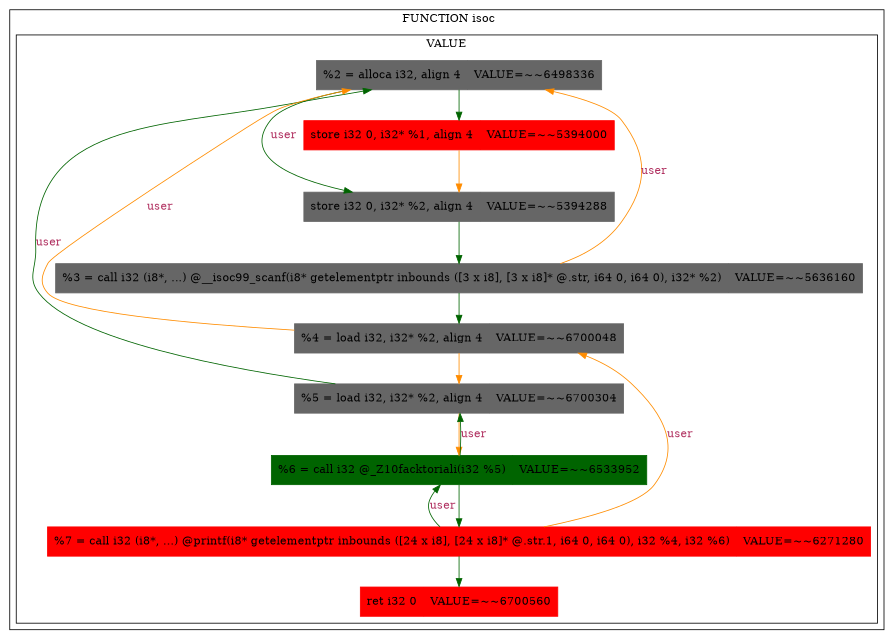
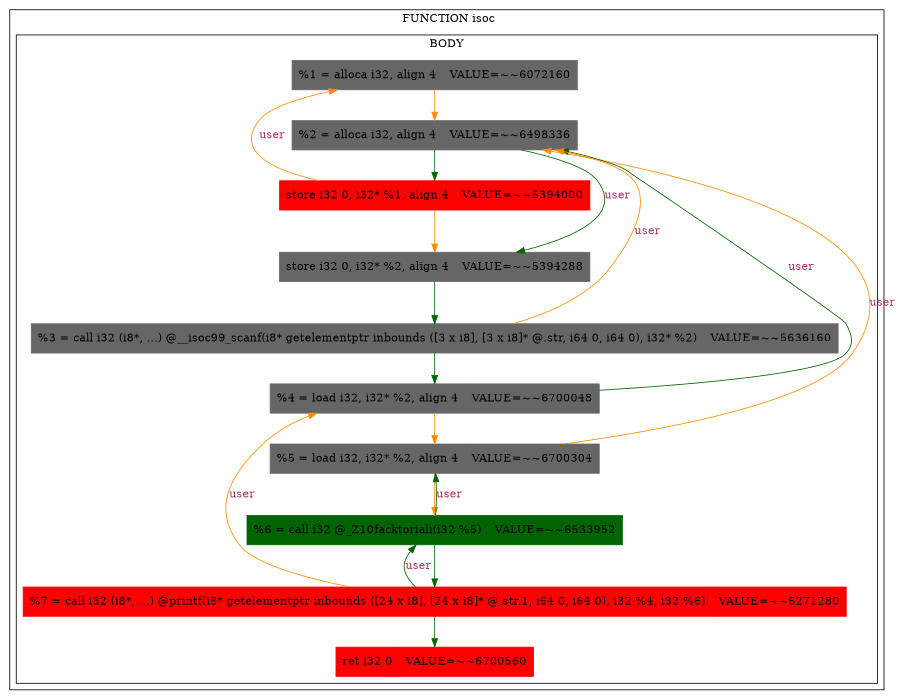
(447, 44) -> (447, 44)
none -> (435, 75)
(38, 228) -> (867, 299)
(71, 244) -> (828, 310)
